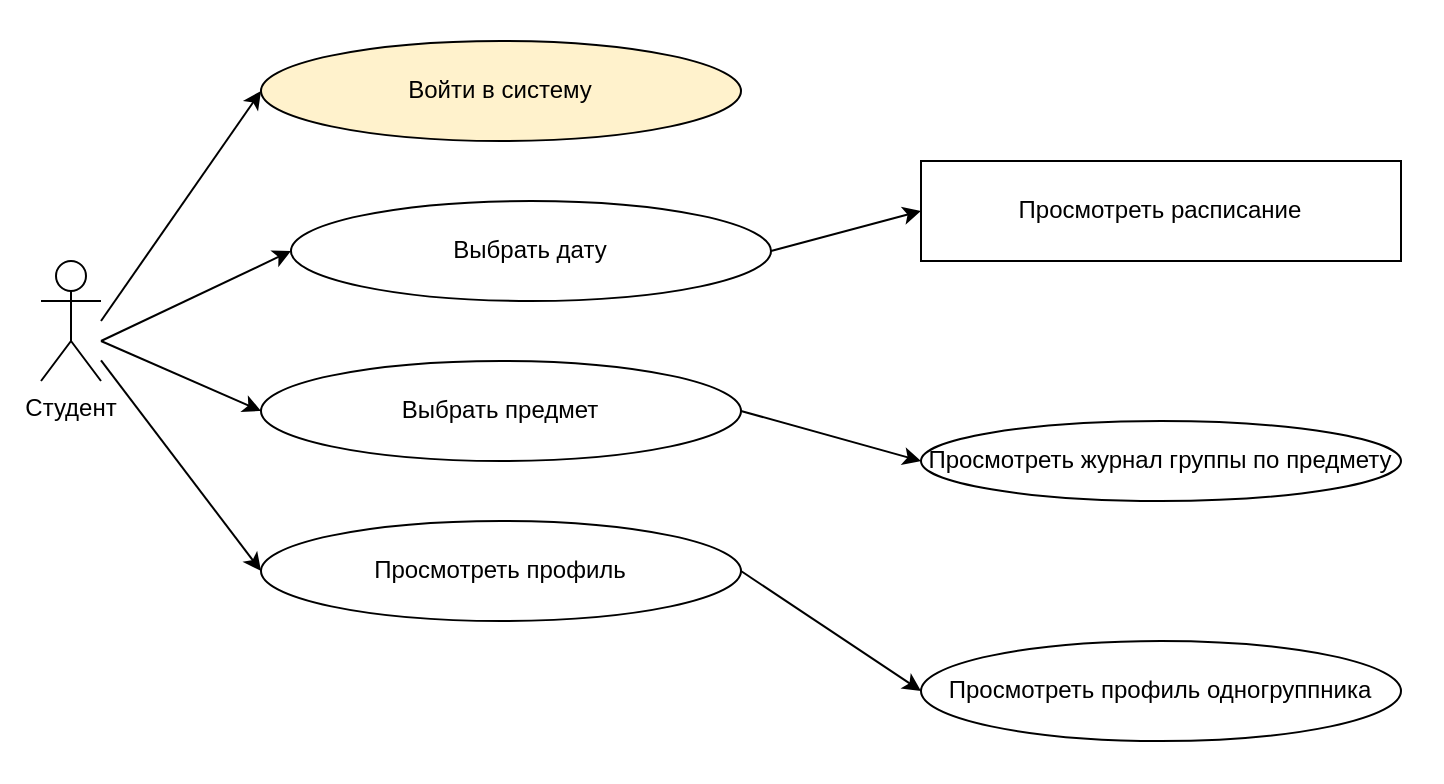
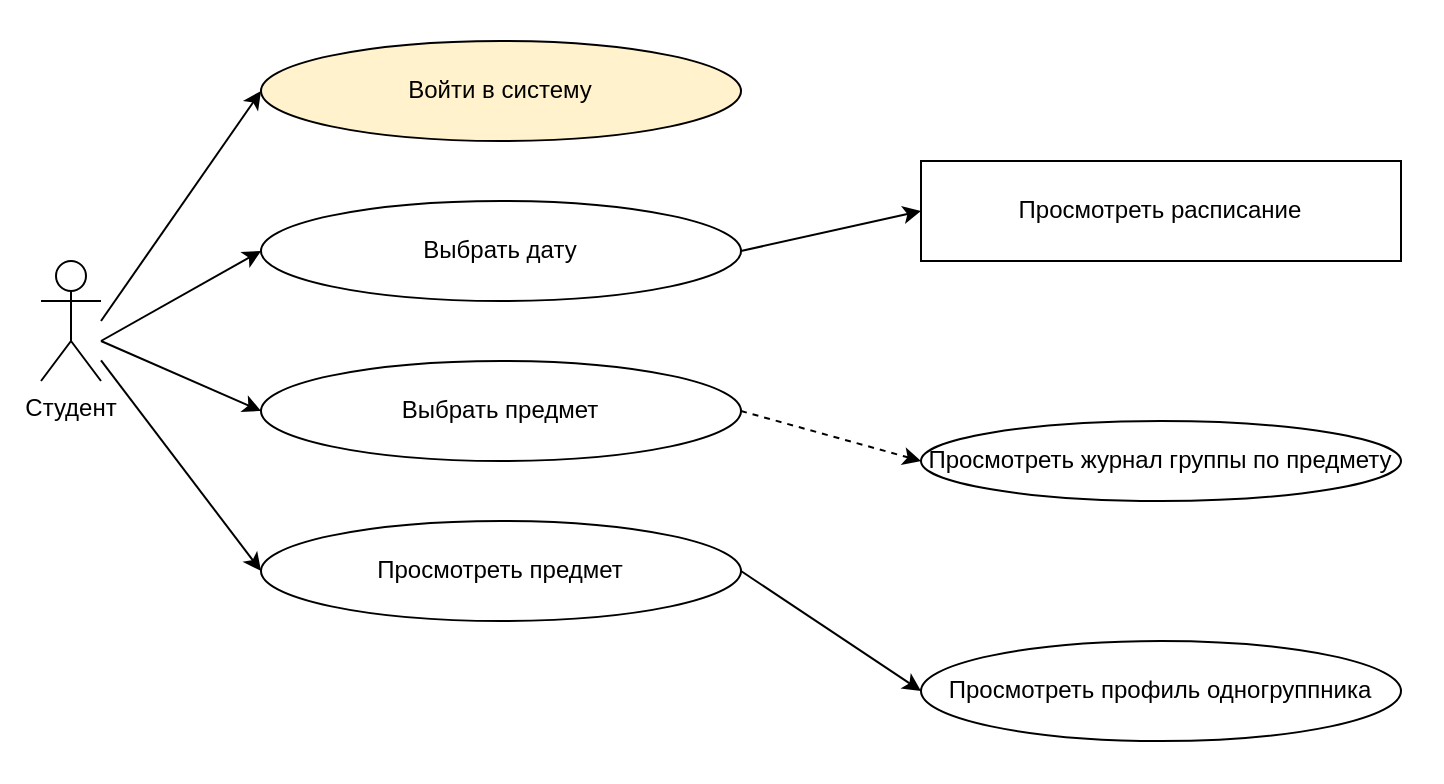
(531, 251) -> (501, 251)
(823, 434) -> (823, 434)
(501, 571) -> (501, 571)
